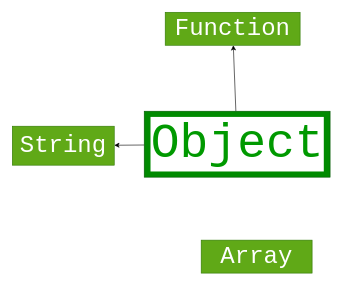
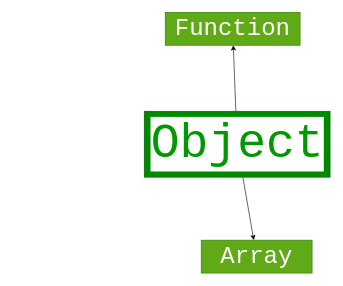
(119, 145) -> none
(63, 146) -> none
none -> (248, 207)
